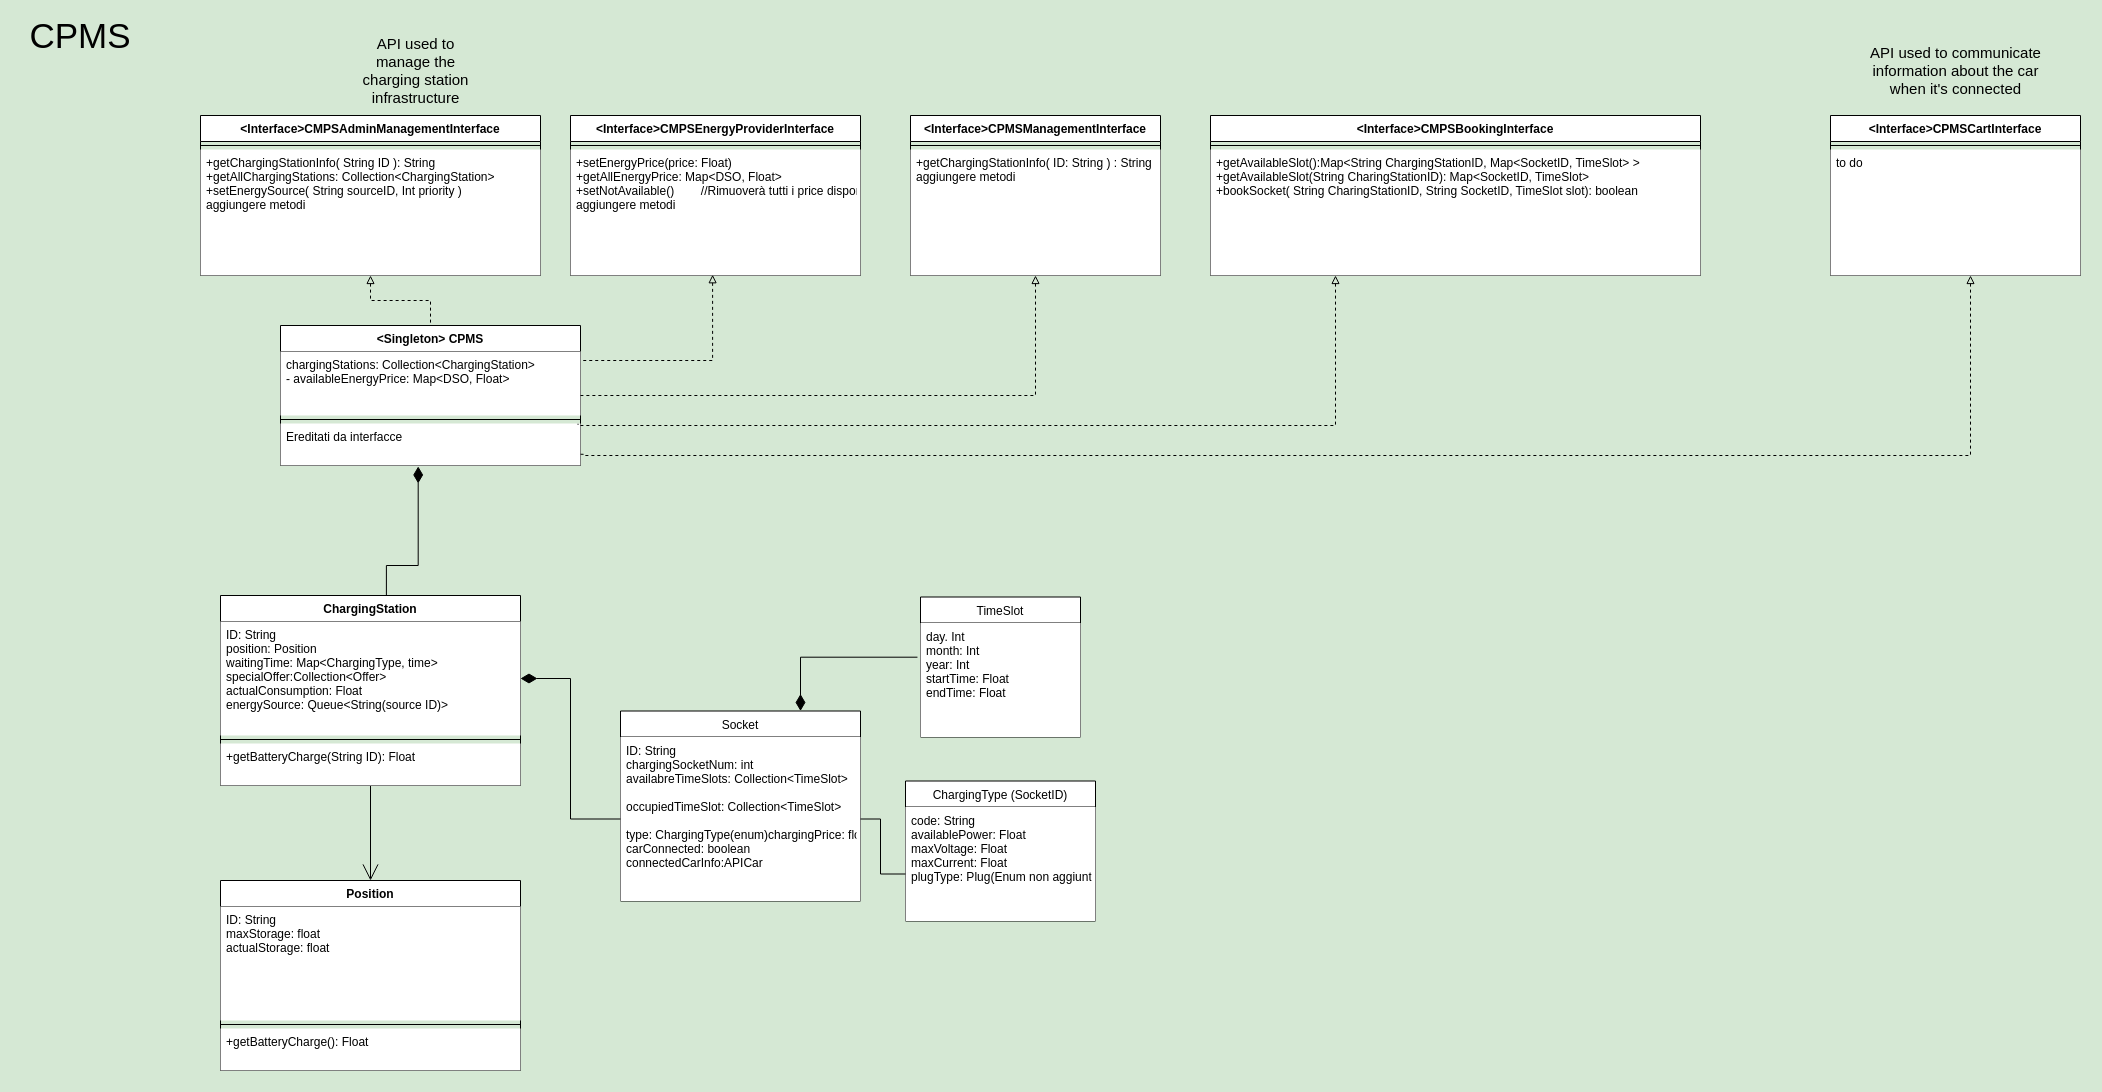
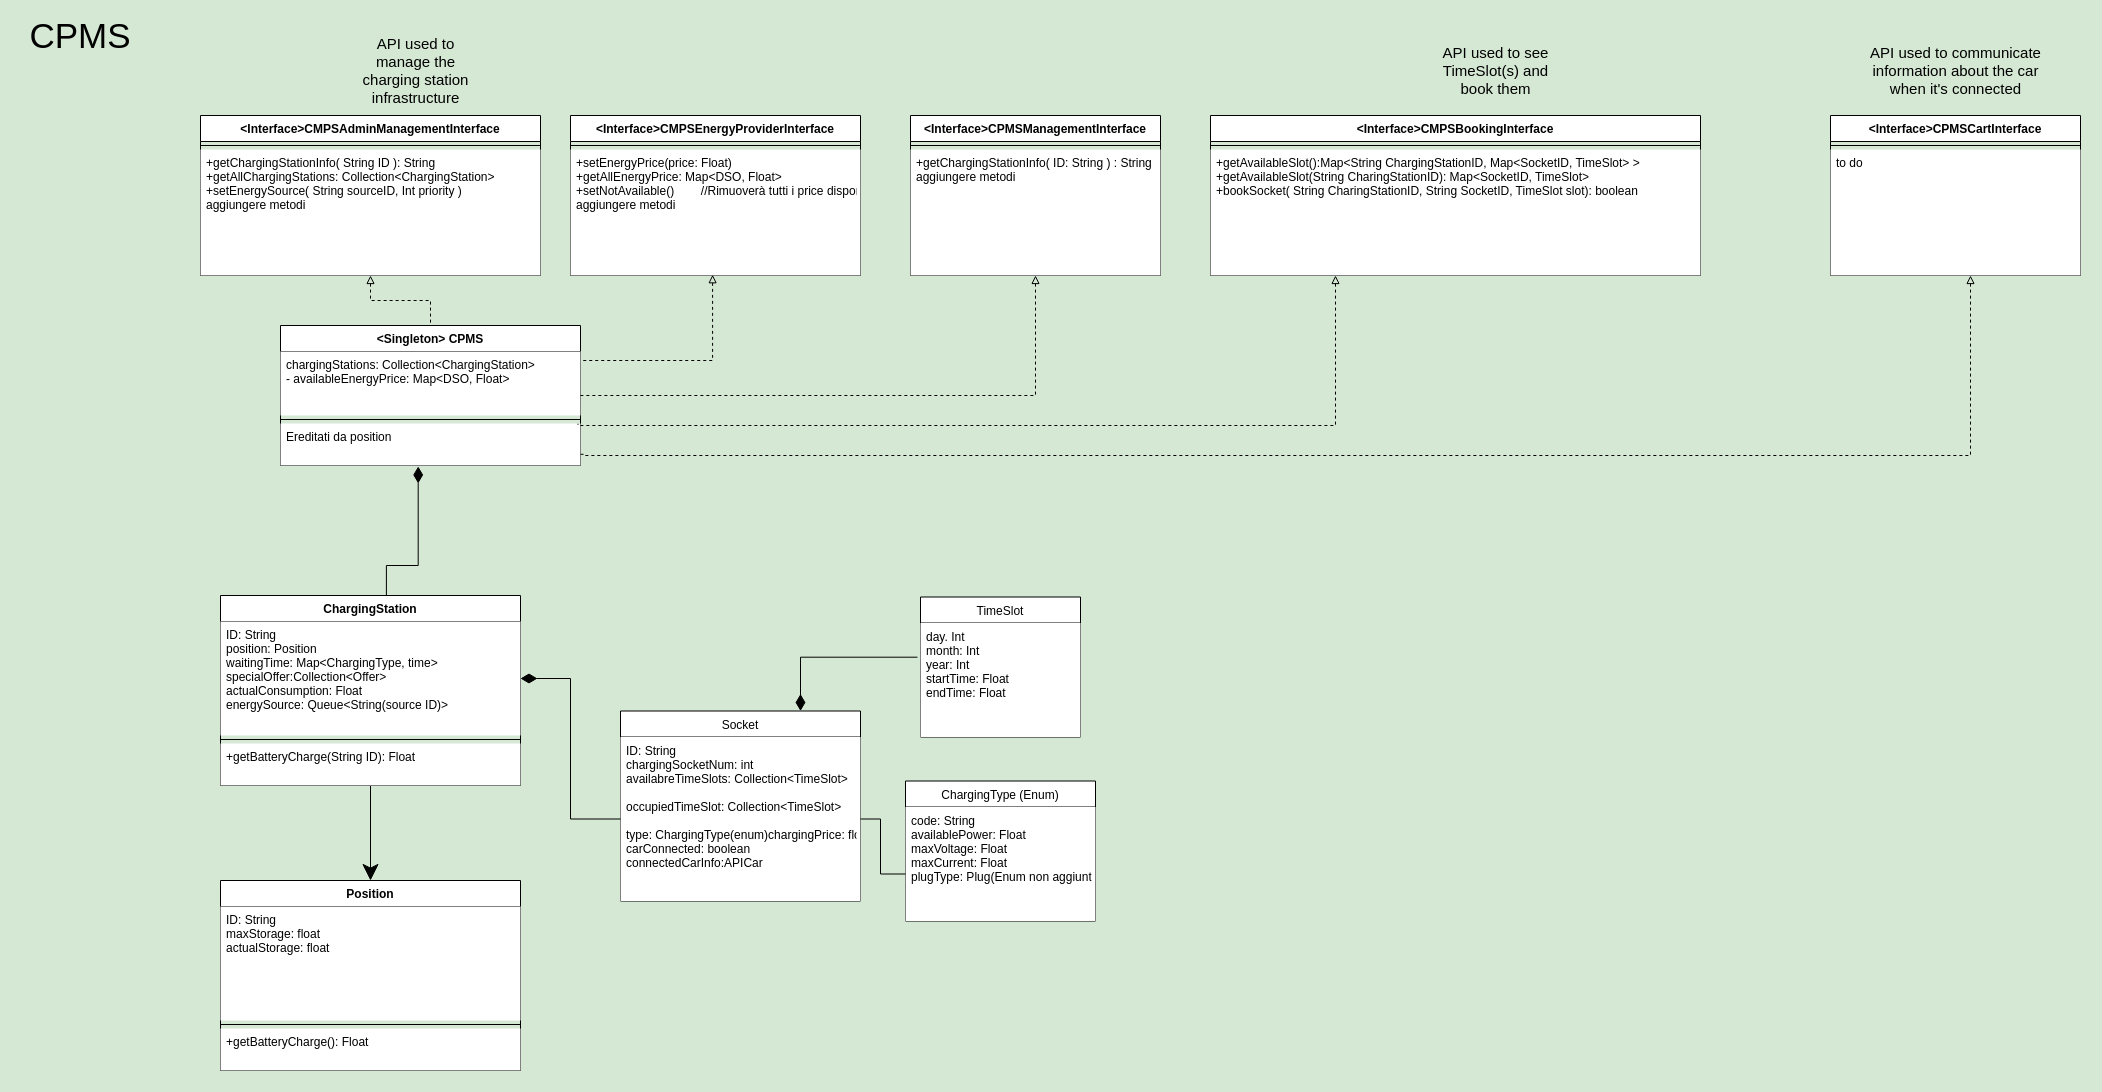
none -> (1496, 71)
(355, 437) -> (347, 437)
(1000, 795) -> (1000, 795)
(371, 871) -> (371, 866)
